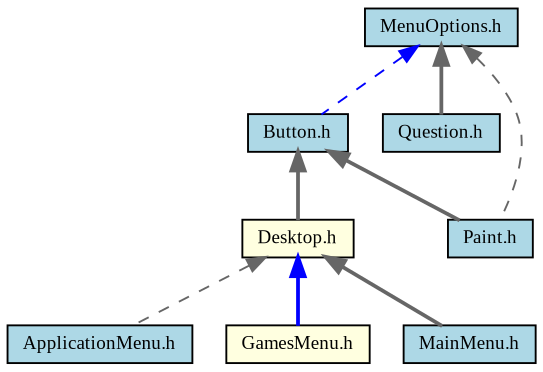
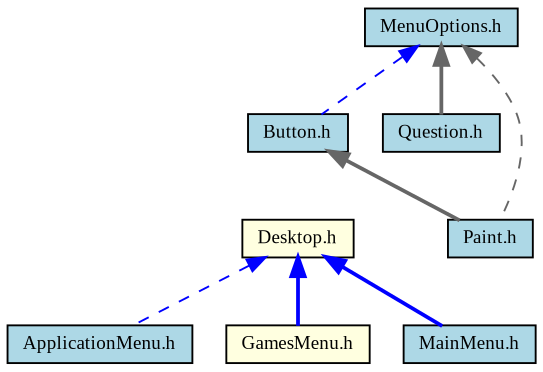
(298, 196) -> none
(191, 296) -> (191, 296)
(392, 296) -> (392, 296)
